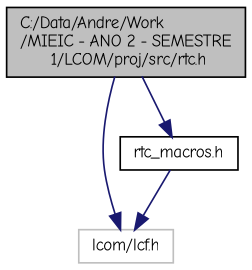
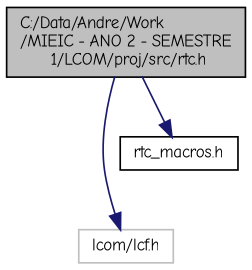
(157, 193) -> none
